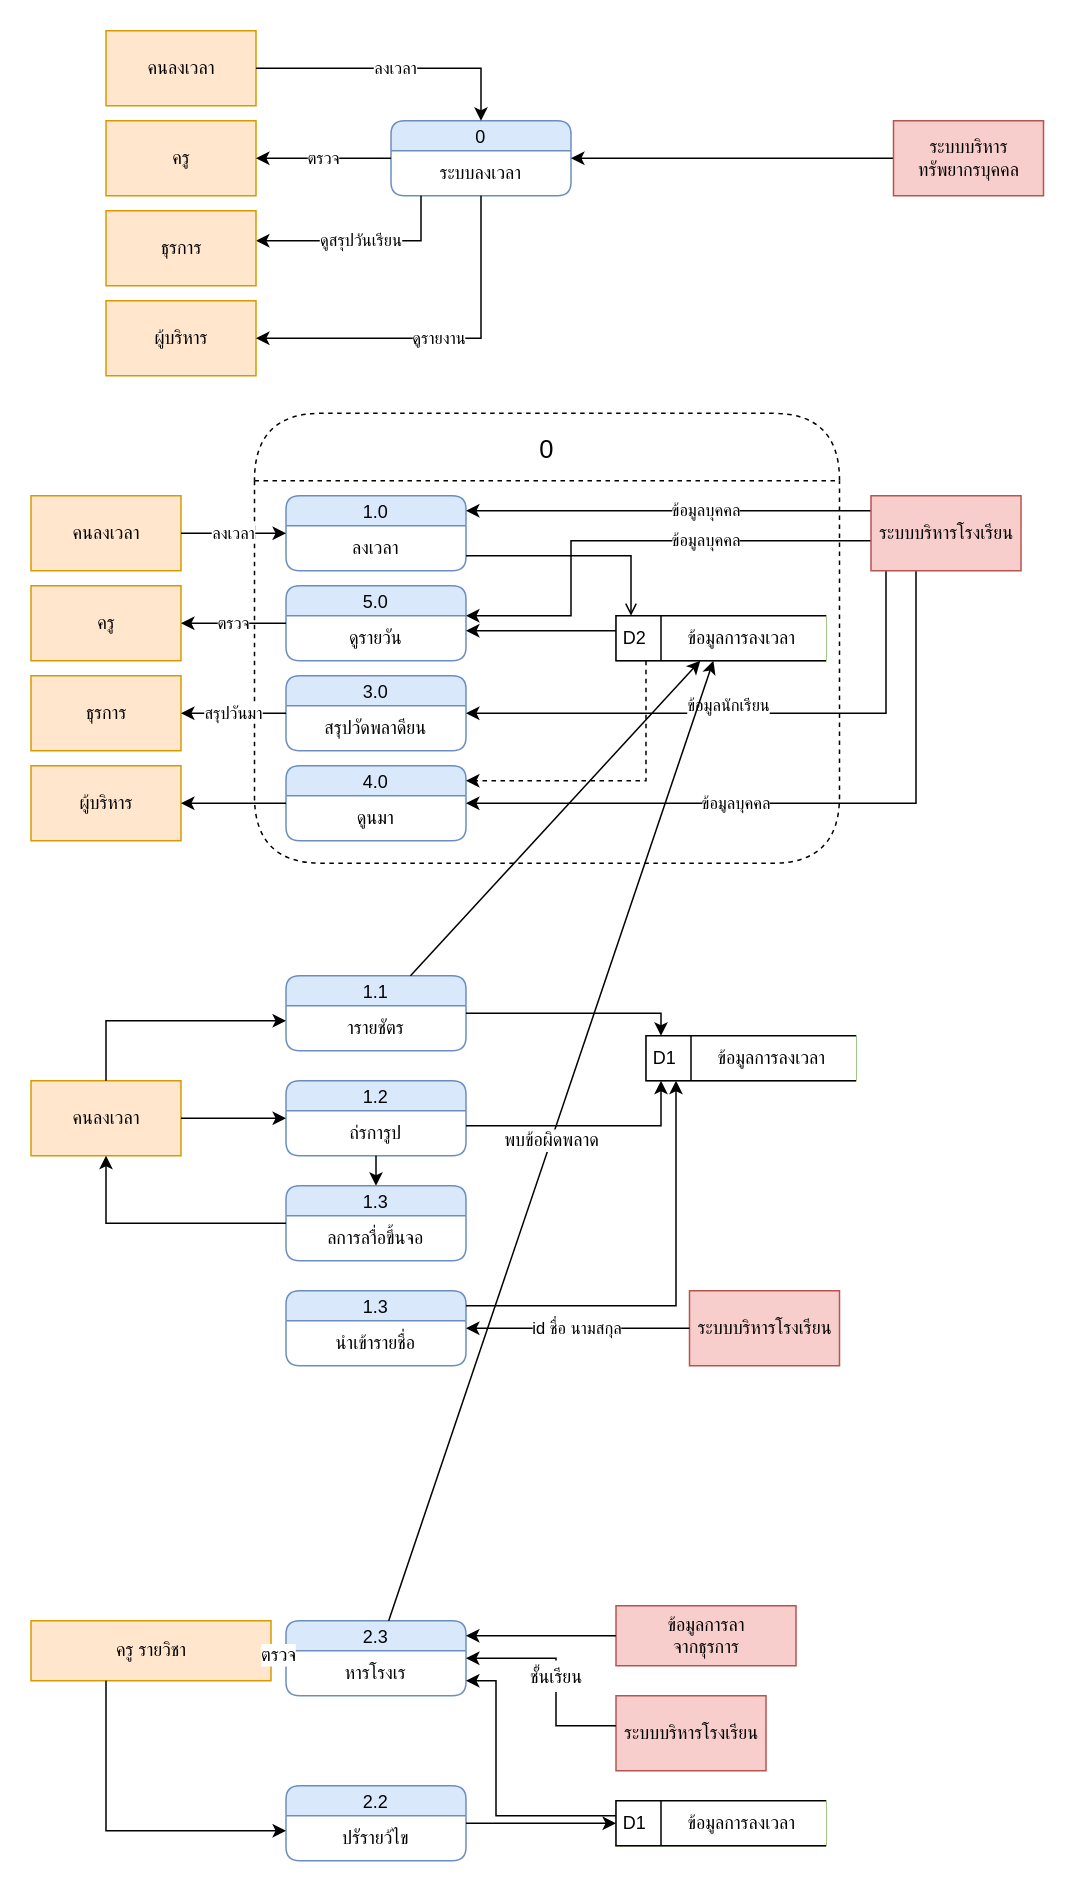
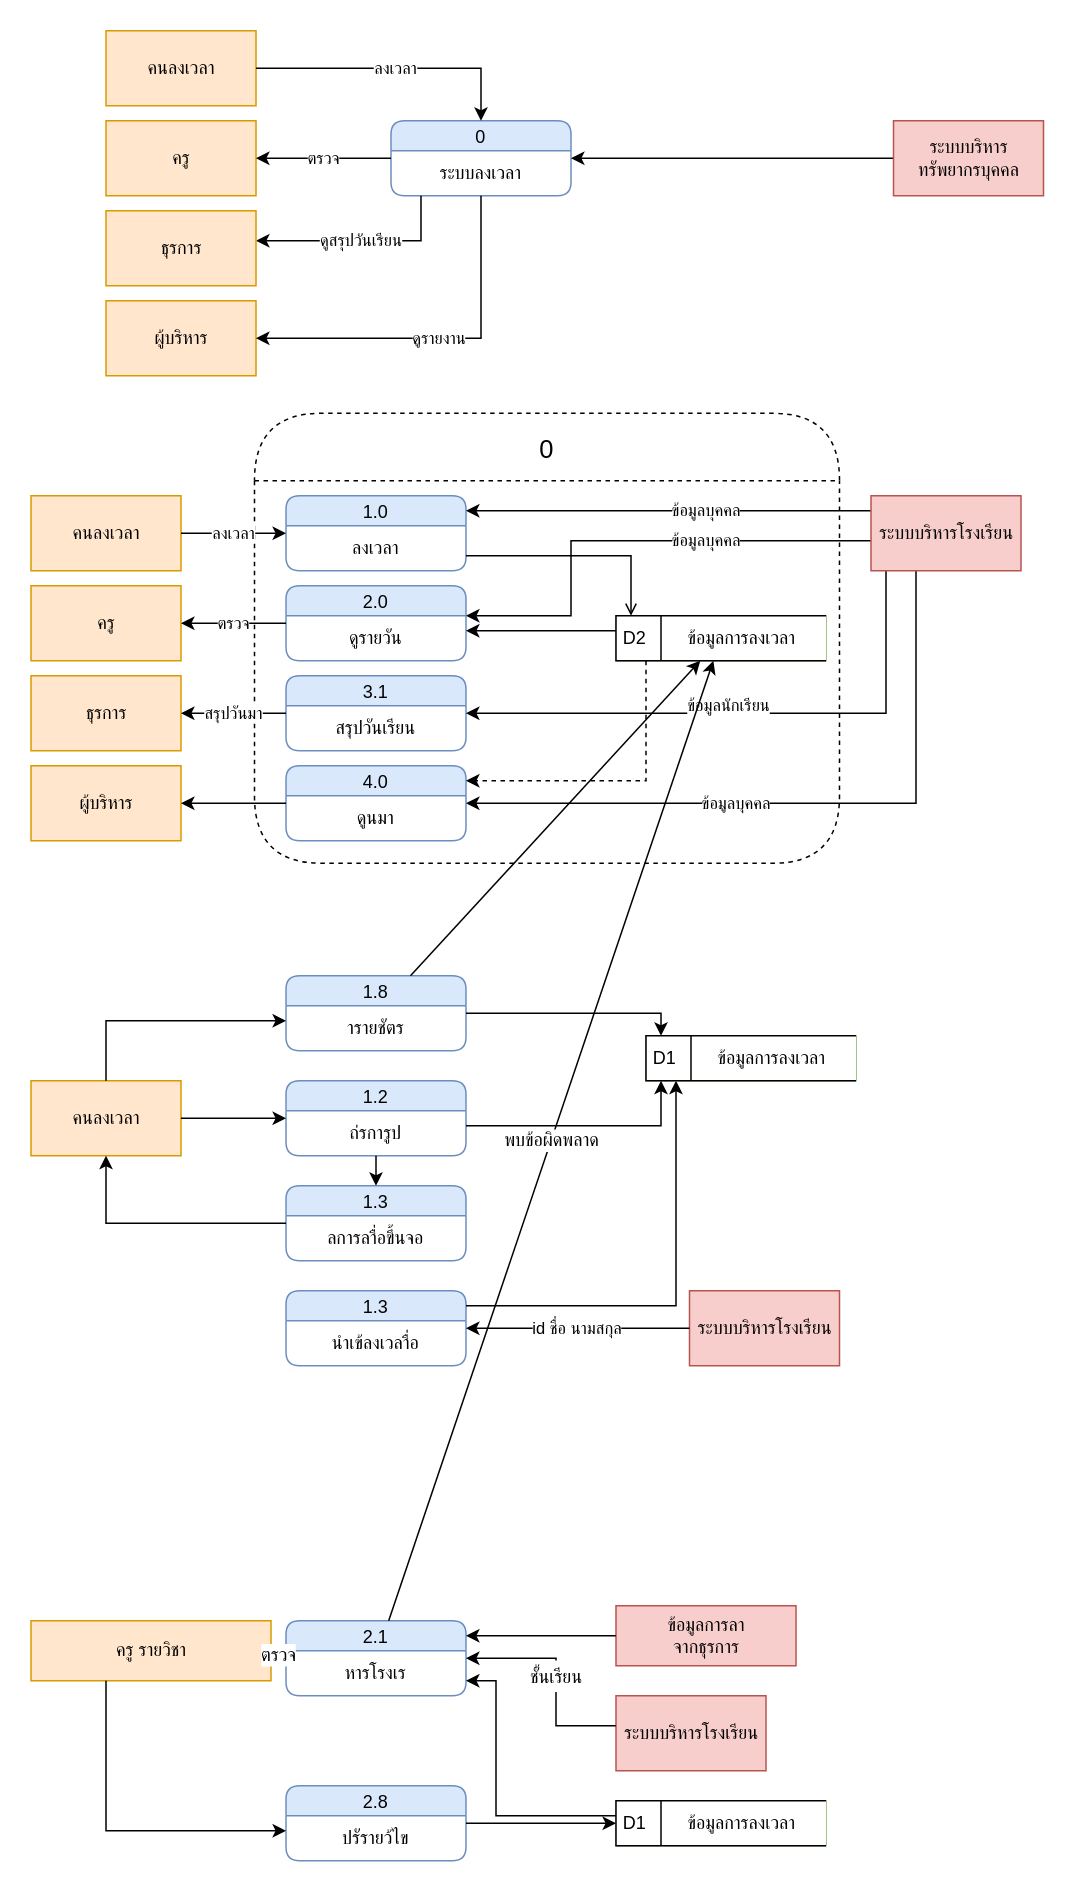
(375, 602) -> (375, 602)
(375, 692) -> (375, 692)
(376, 728) -> (376, 728)
(375, 992) -> (375, 992)
(376, 1343) -> (376, 1343)
(375, 1637) -> (375, 1637)
(375, 1802) -> (375, 1802)
